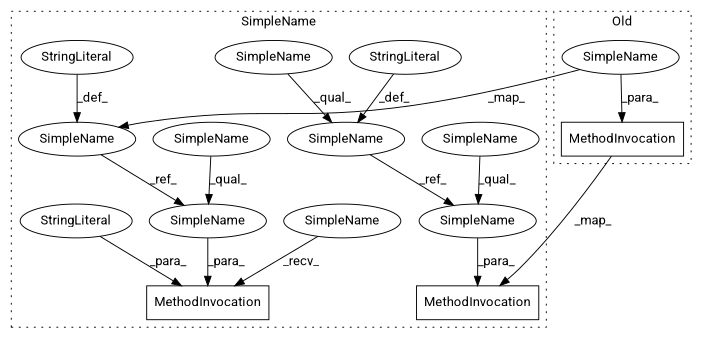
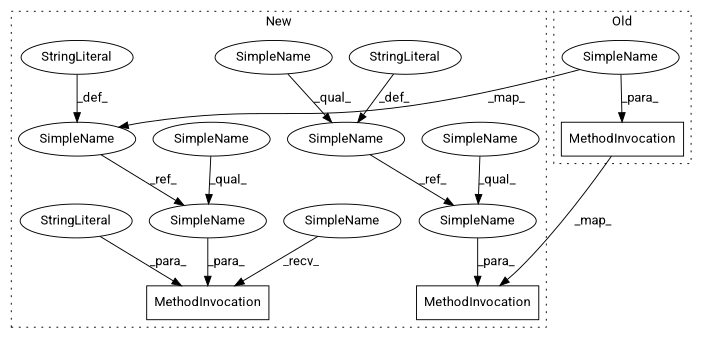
(279, 22) -> (279, 22)
